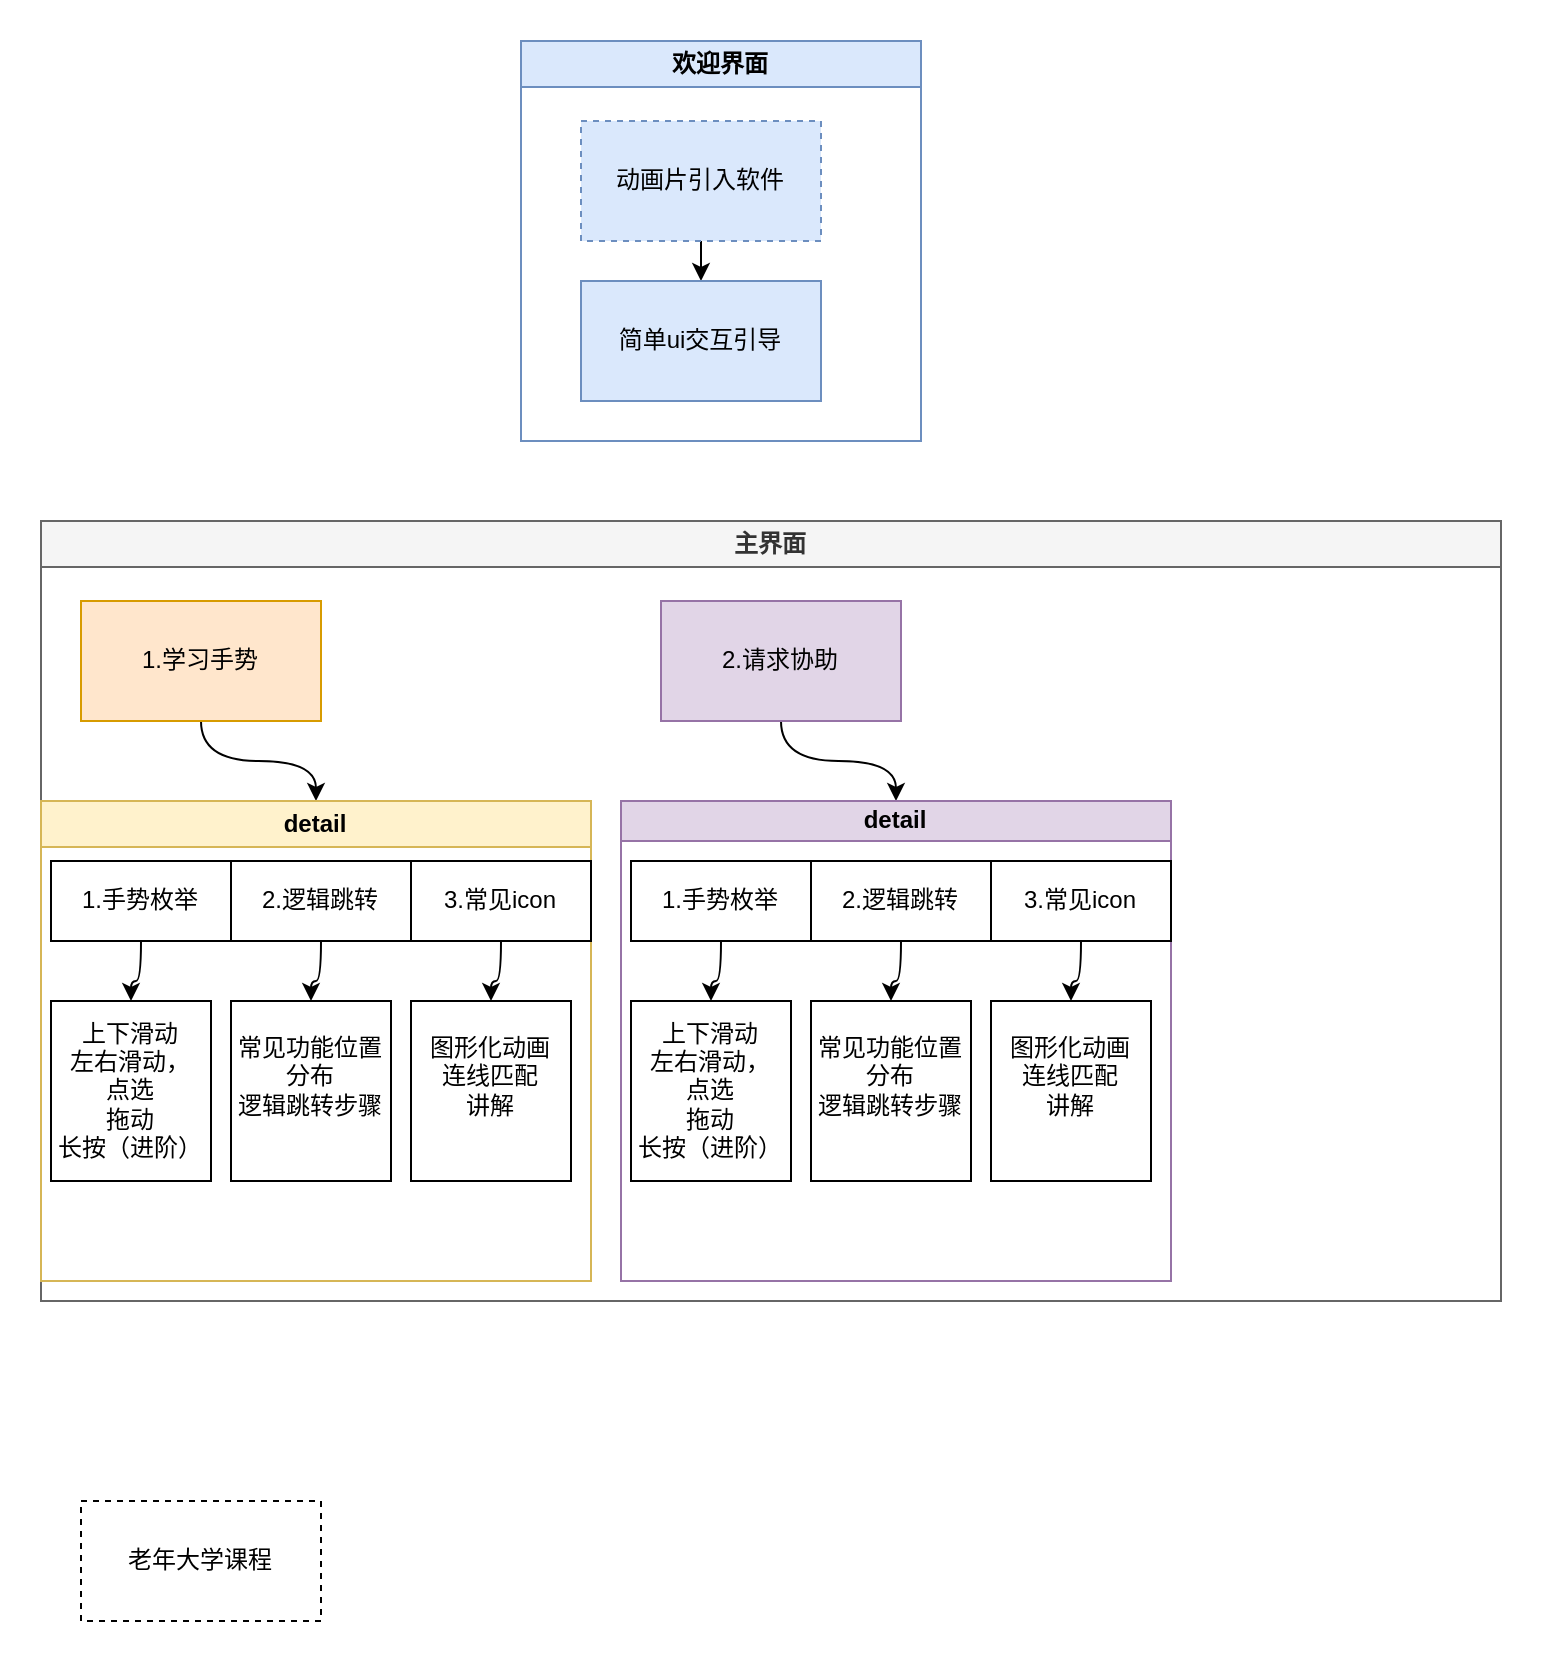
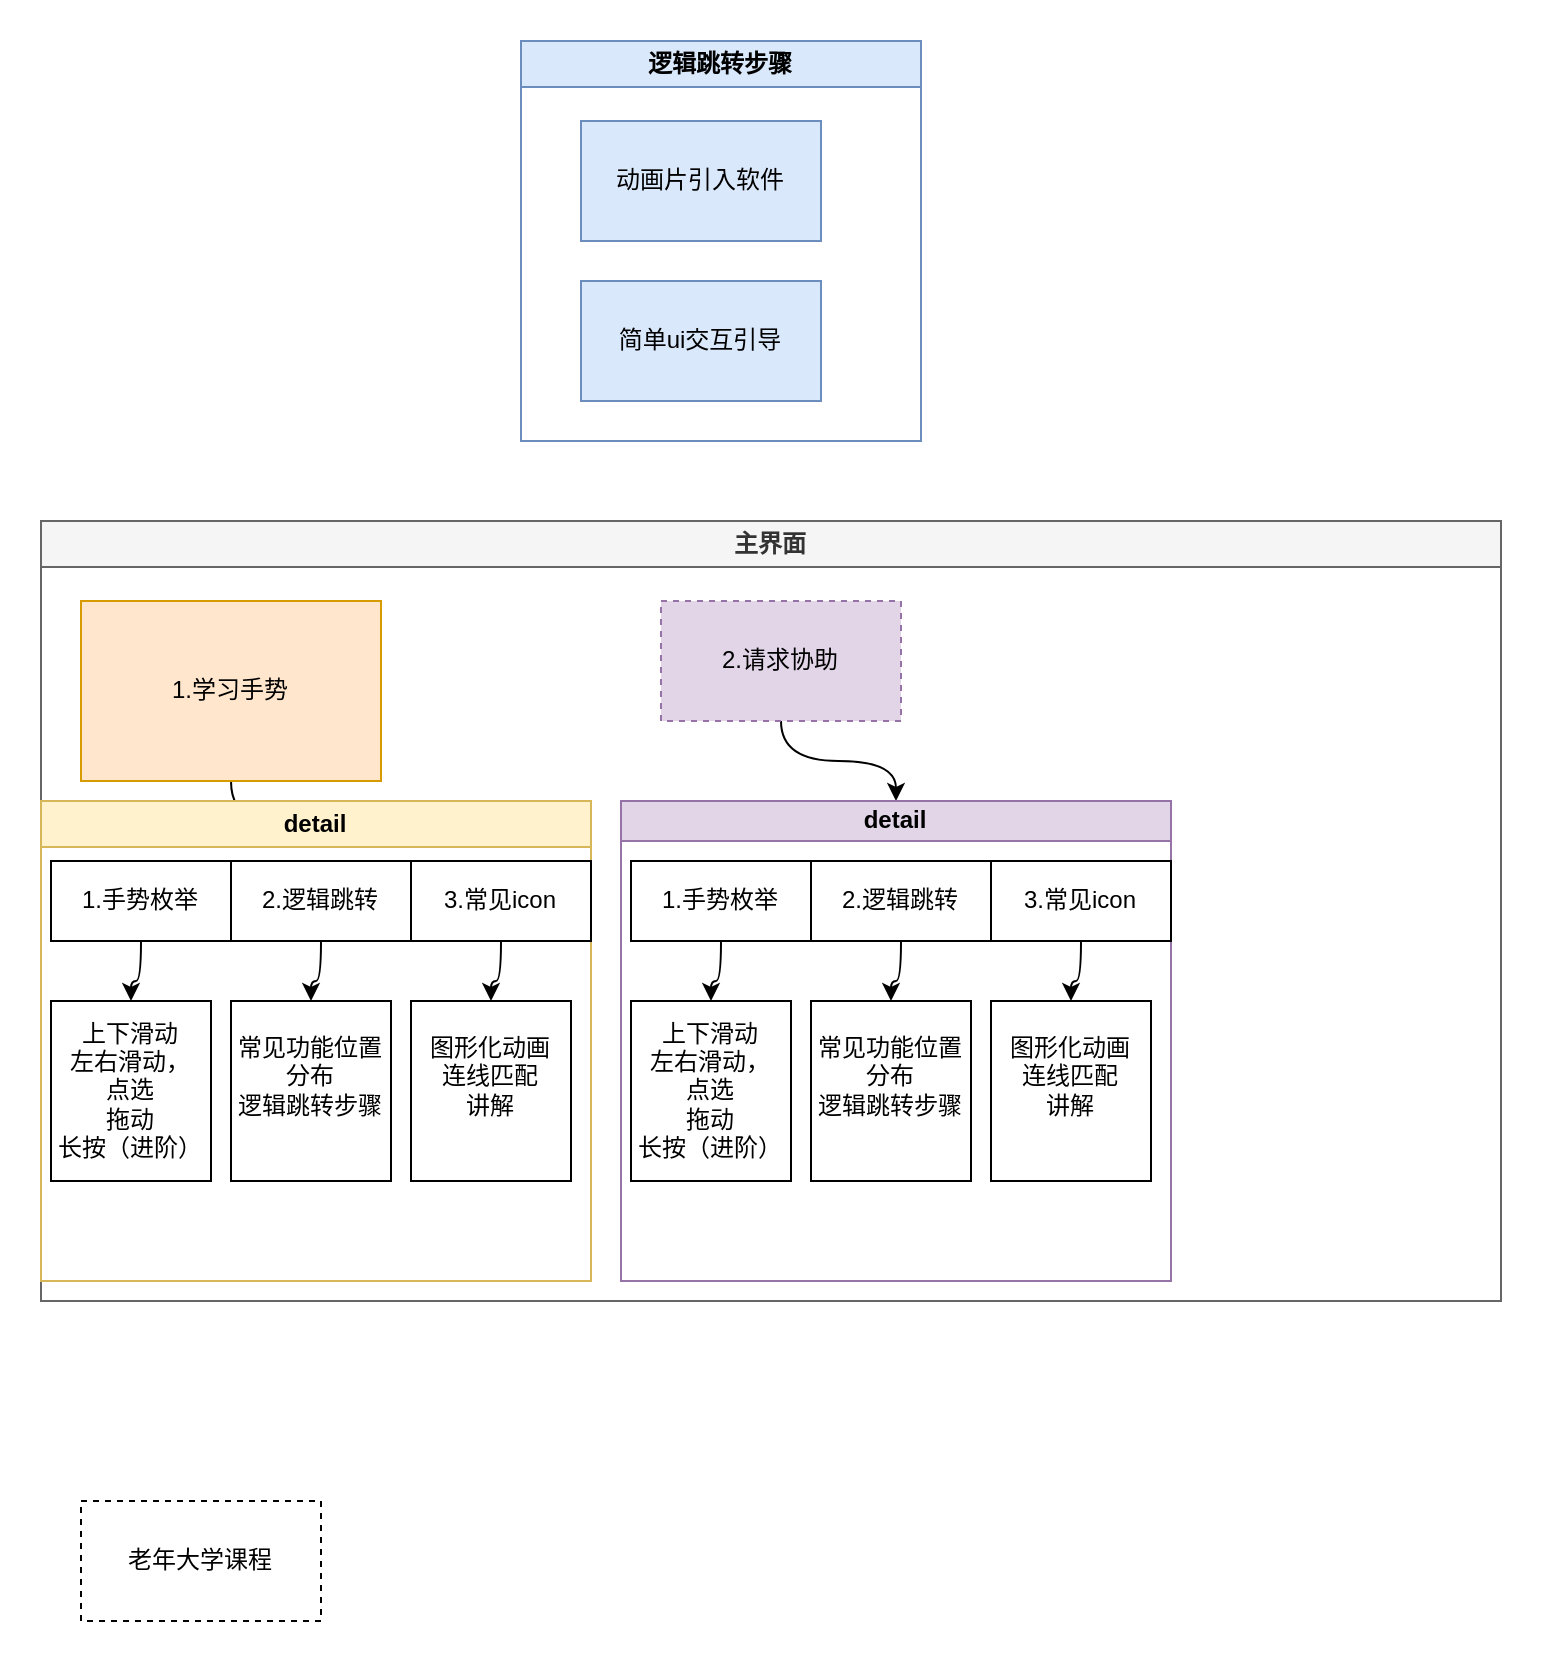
(721, 65) -> (721, 65)
(701, 181) -> (701, 181)
(701, 267) -> none
(201, 661) -> (231, 691)
(781, 661) -> (781, 661)
